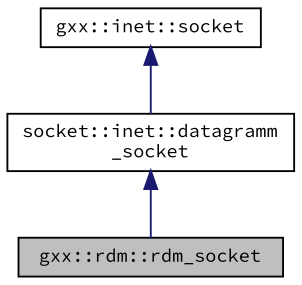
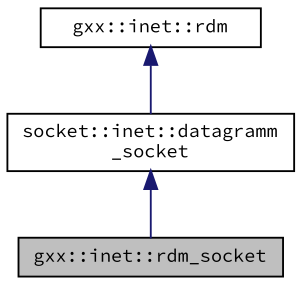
(151, 28) -> (151, 28)
(151, 257) -> (151, 257)
